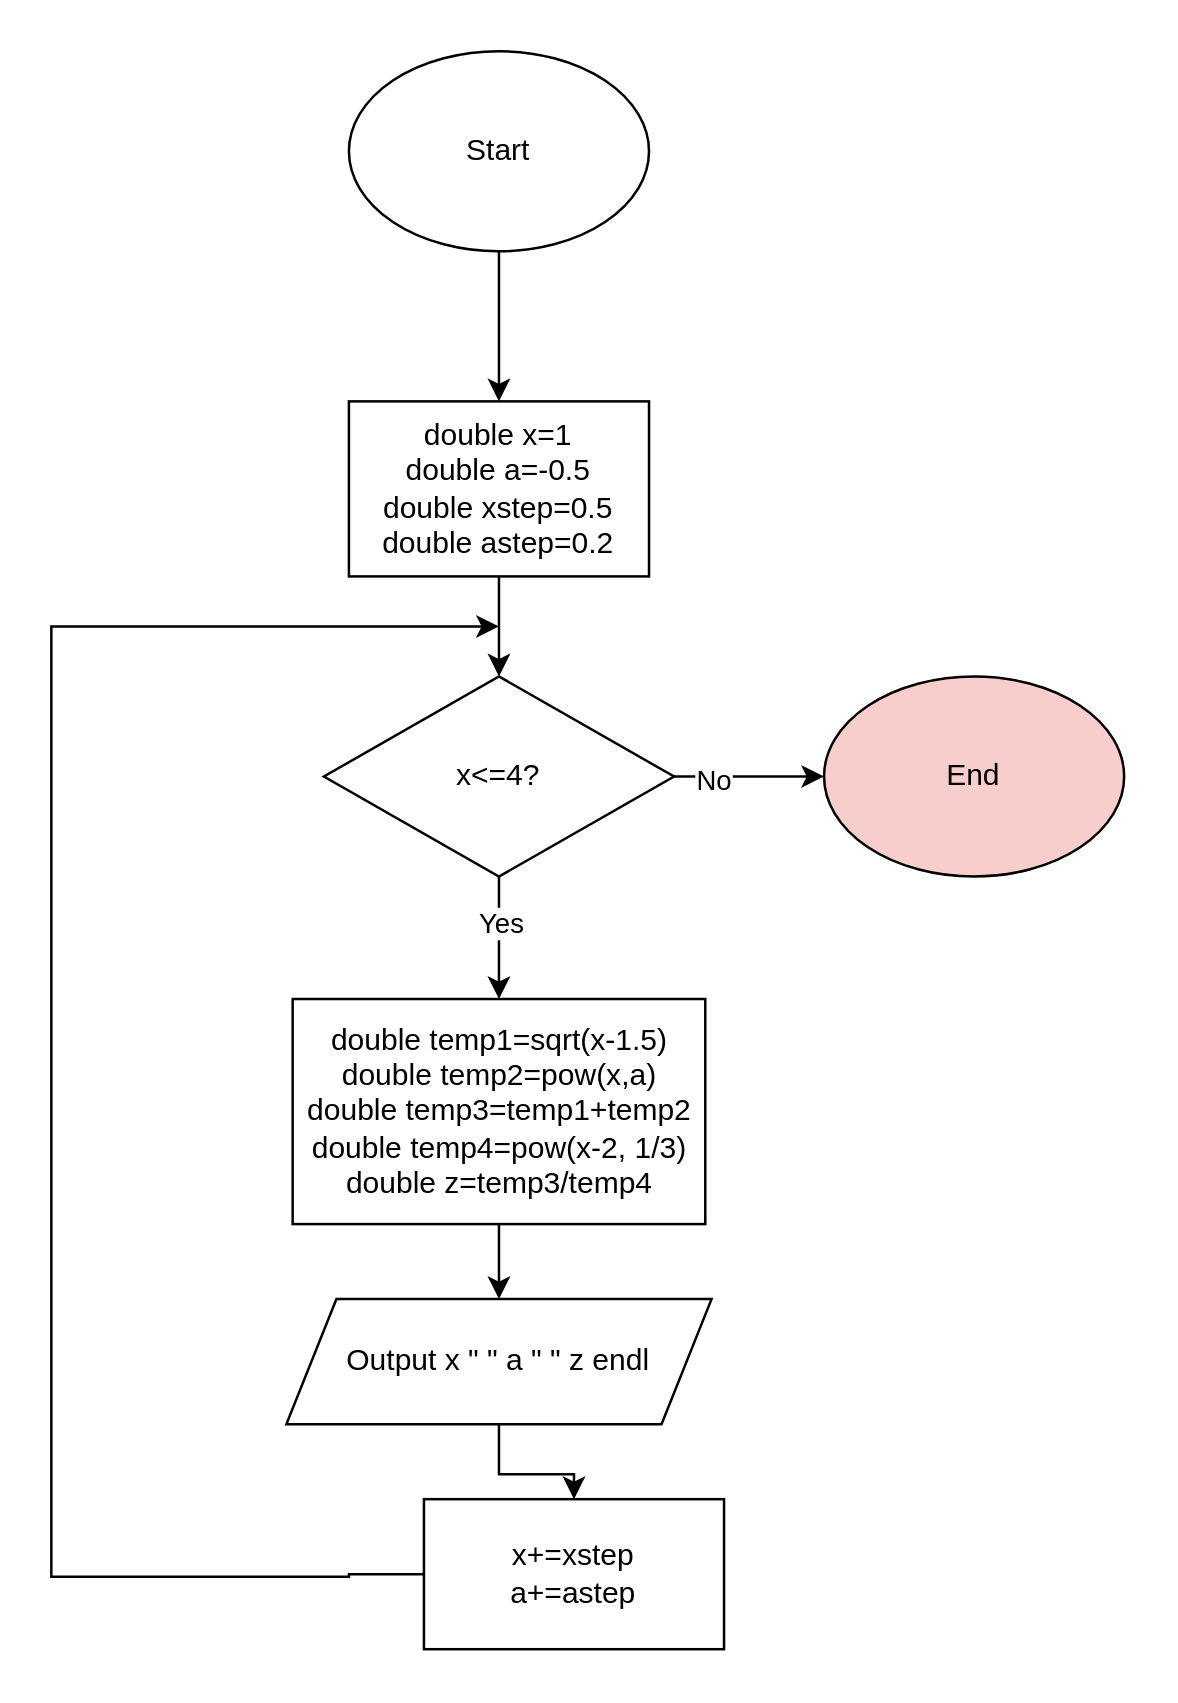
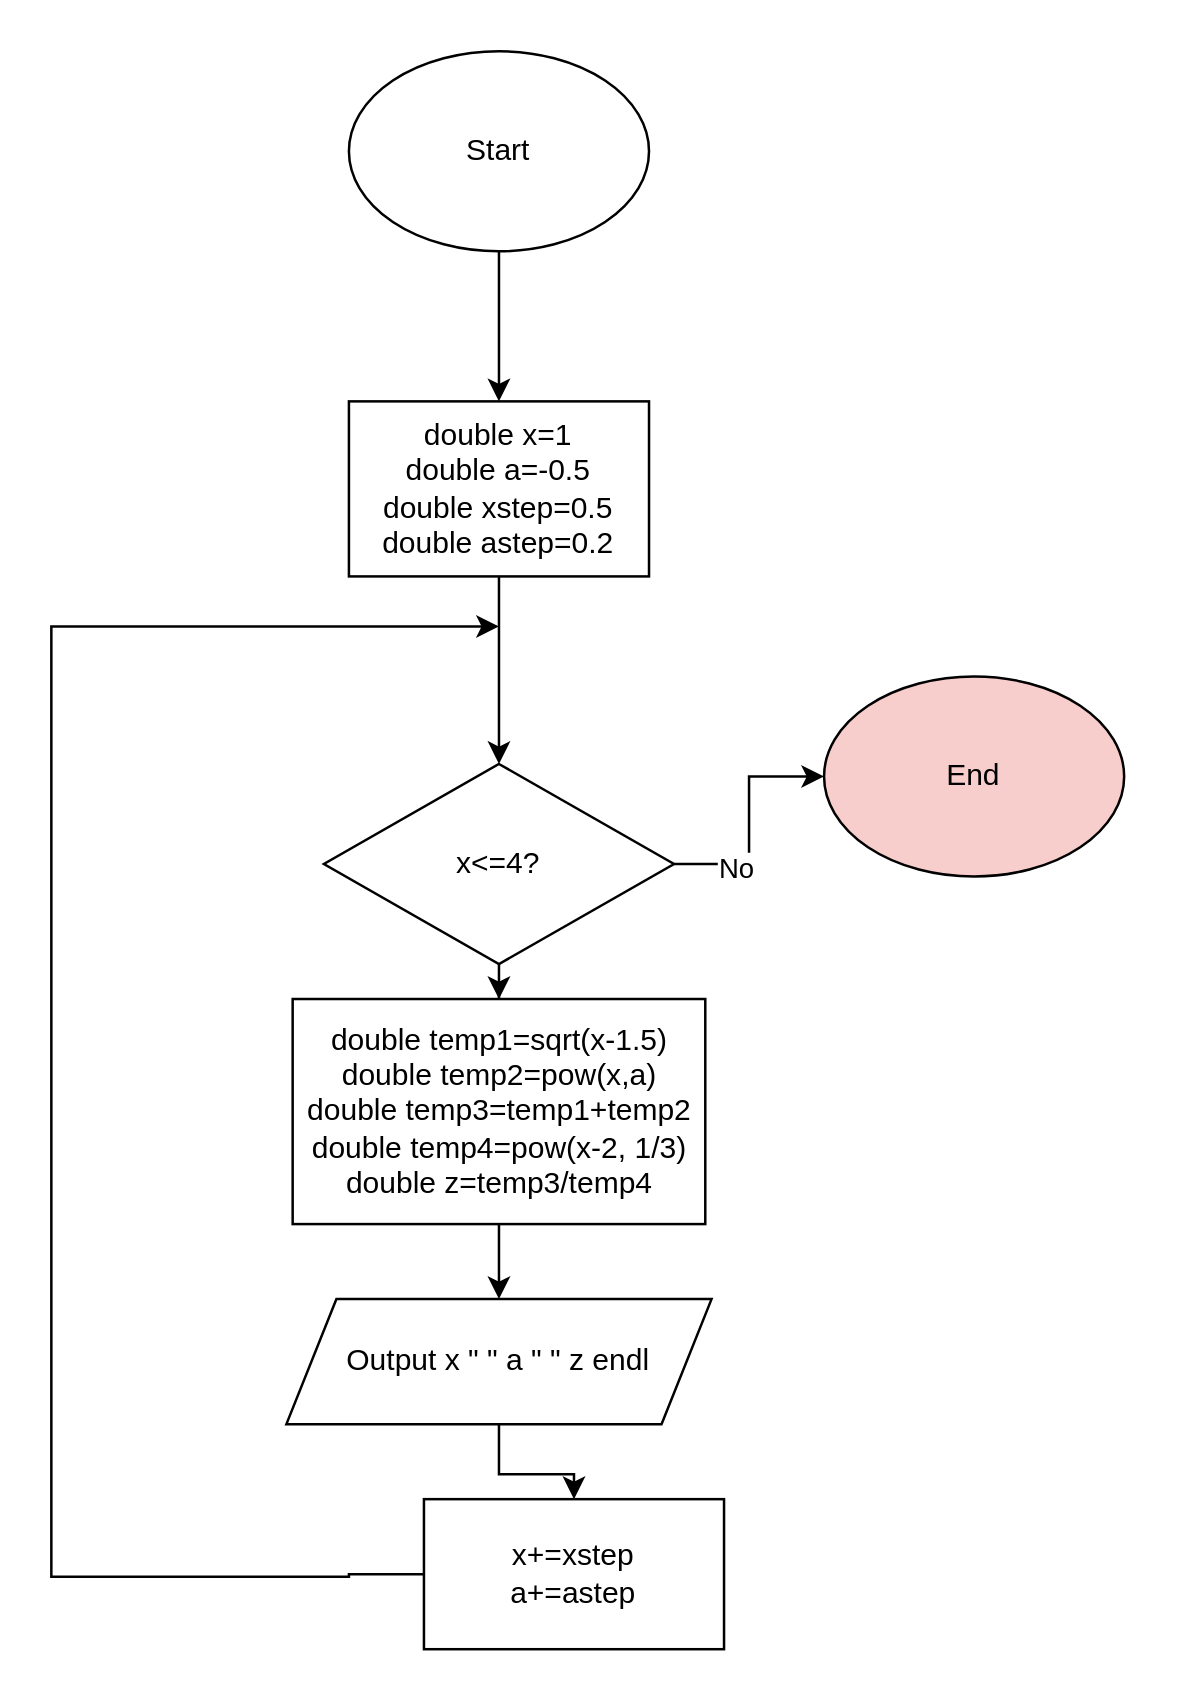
(499, 776) -> (499, 864)
